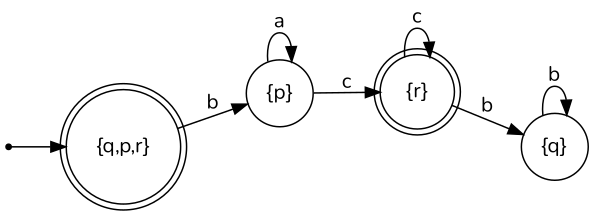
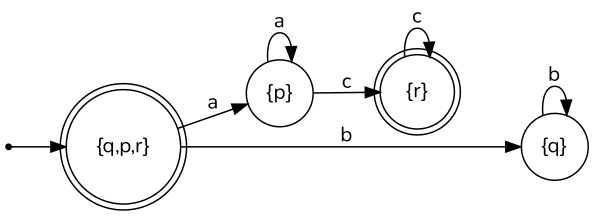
(213, 103) -> (213, 103)
(481, 117) -> (343, 147)
